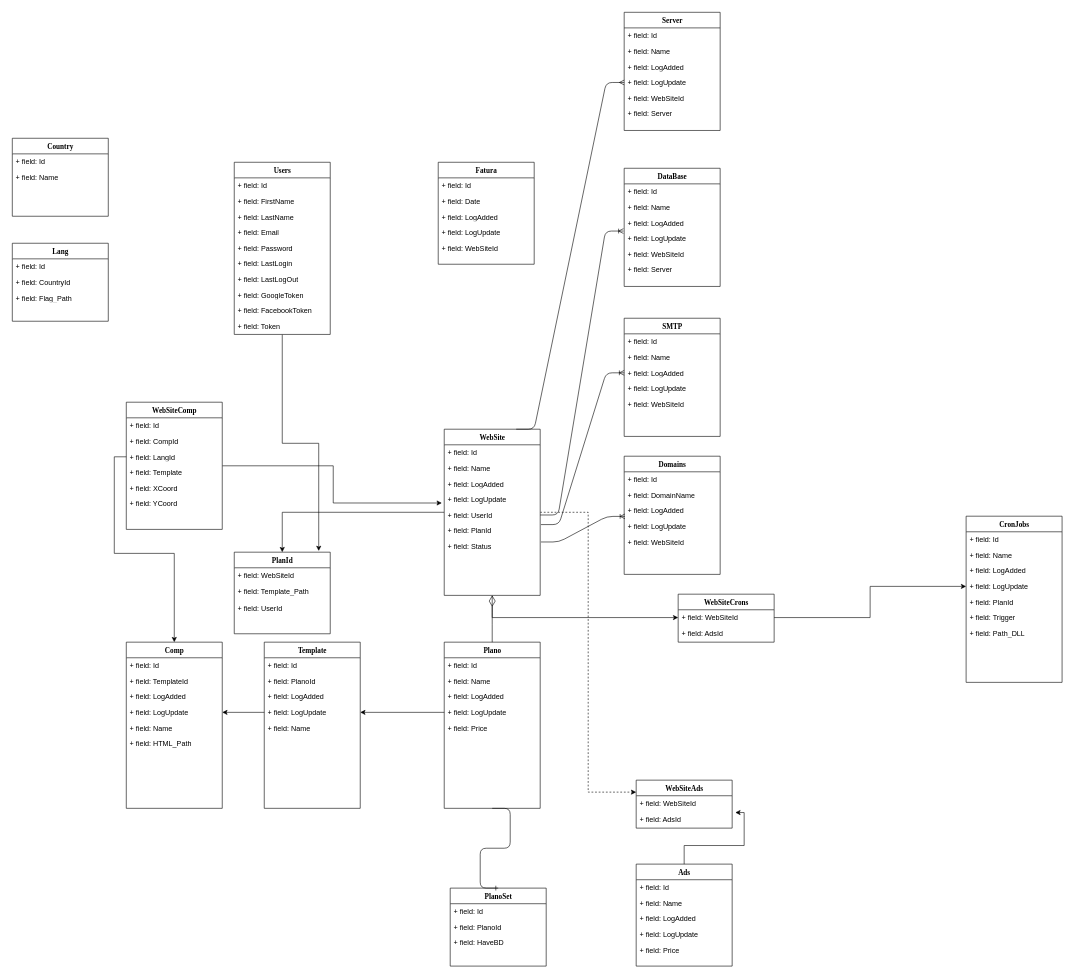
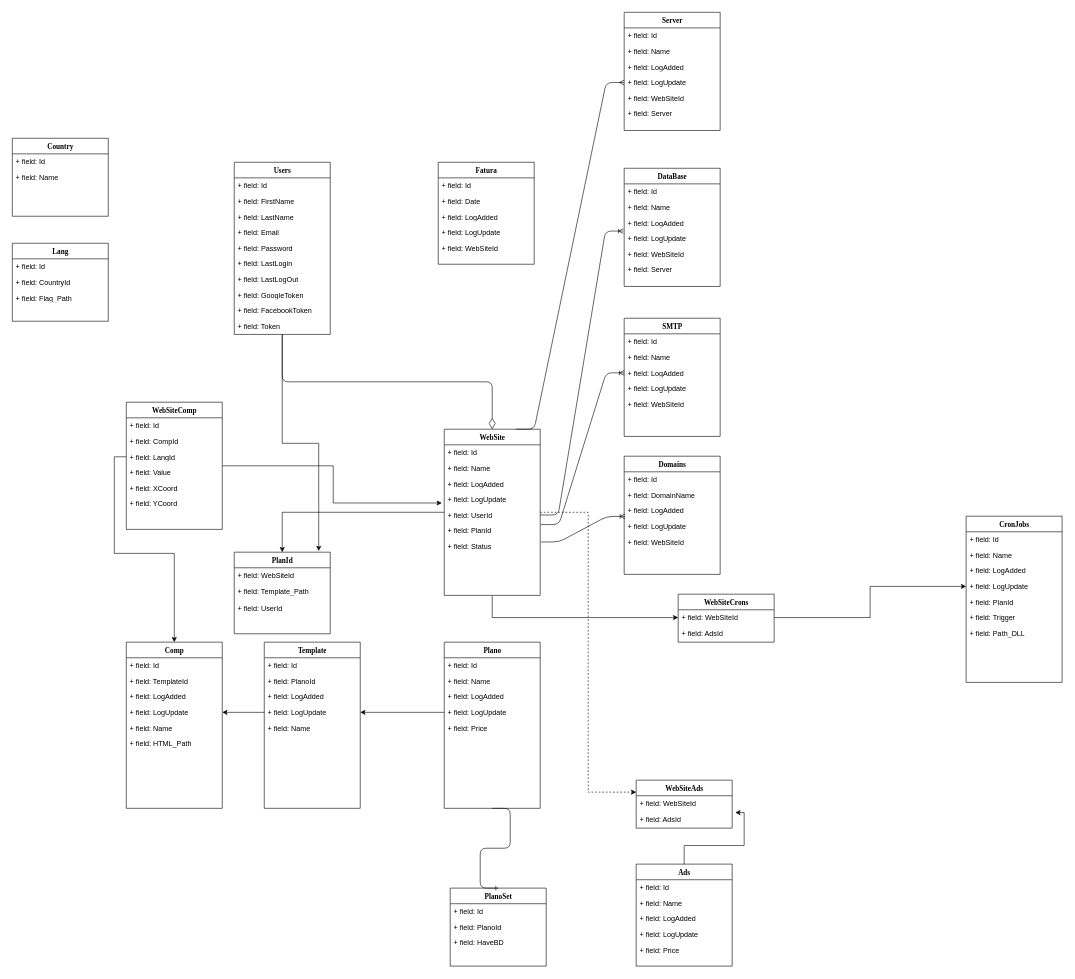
none -> (404, 382)
(159, 473) -> (153, 473)
(492, 630) -> none
